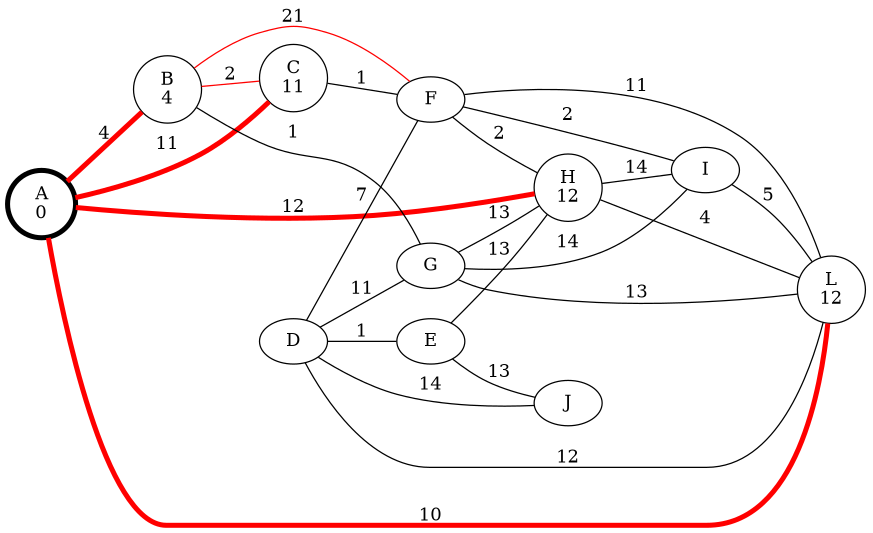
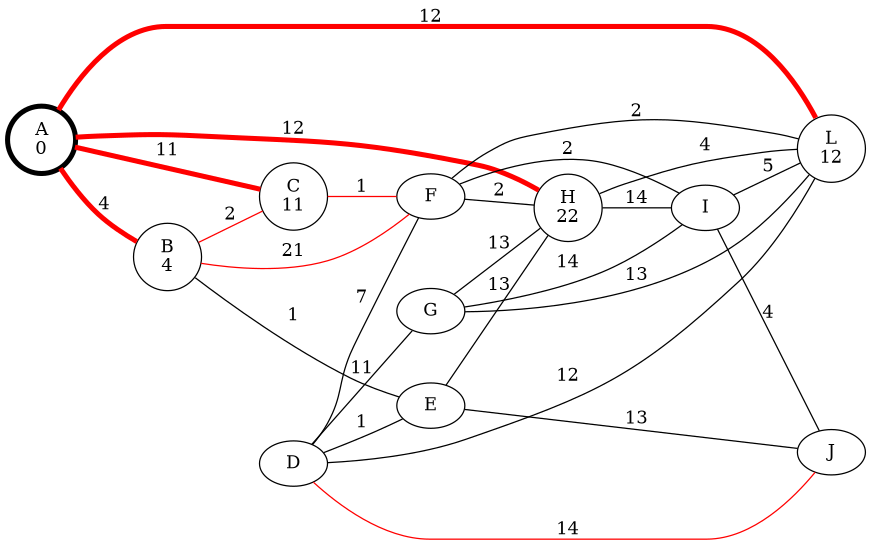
(637, 86) -> (637, 111)
(362, 89) -> (362, 197)
(322, 158) -> (293, 345)
(568, 188) -> (568, 208)
none -> (768, 330)
(422, 400) -> (568, 539)
(431, 516) -> (431, 17)
